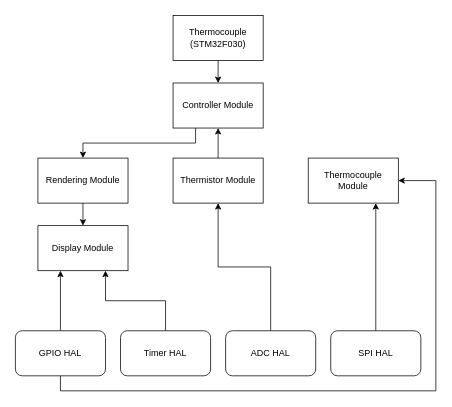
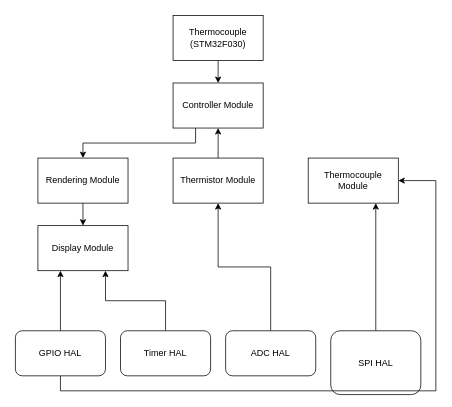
(375, 353) -> (375, 362)
